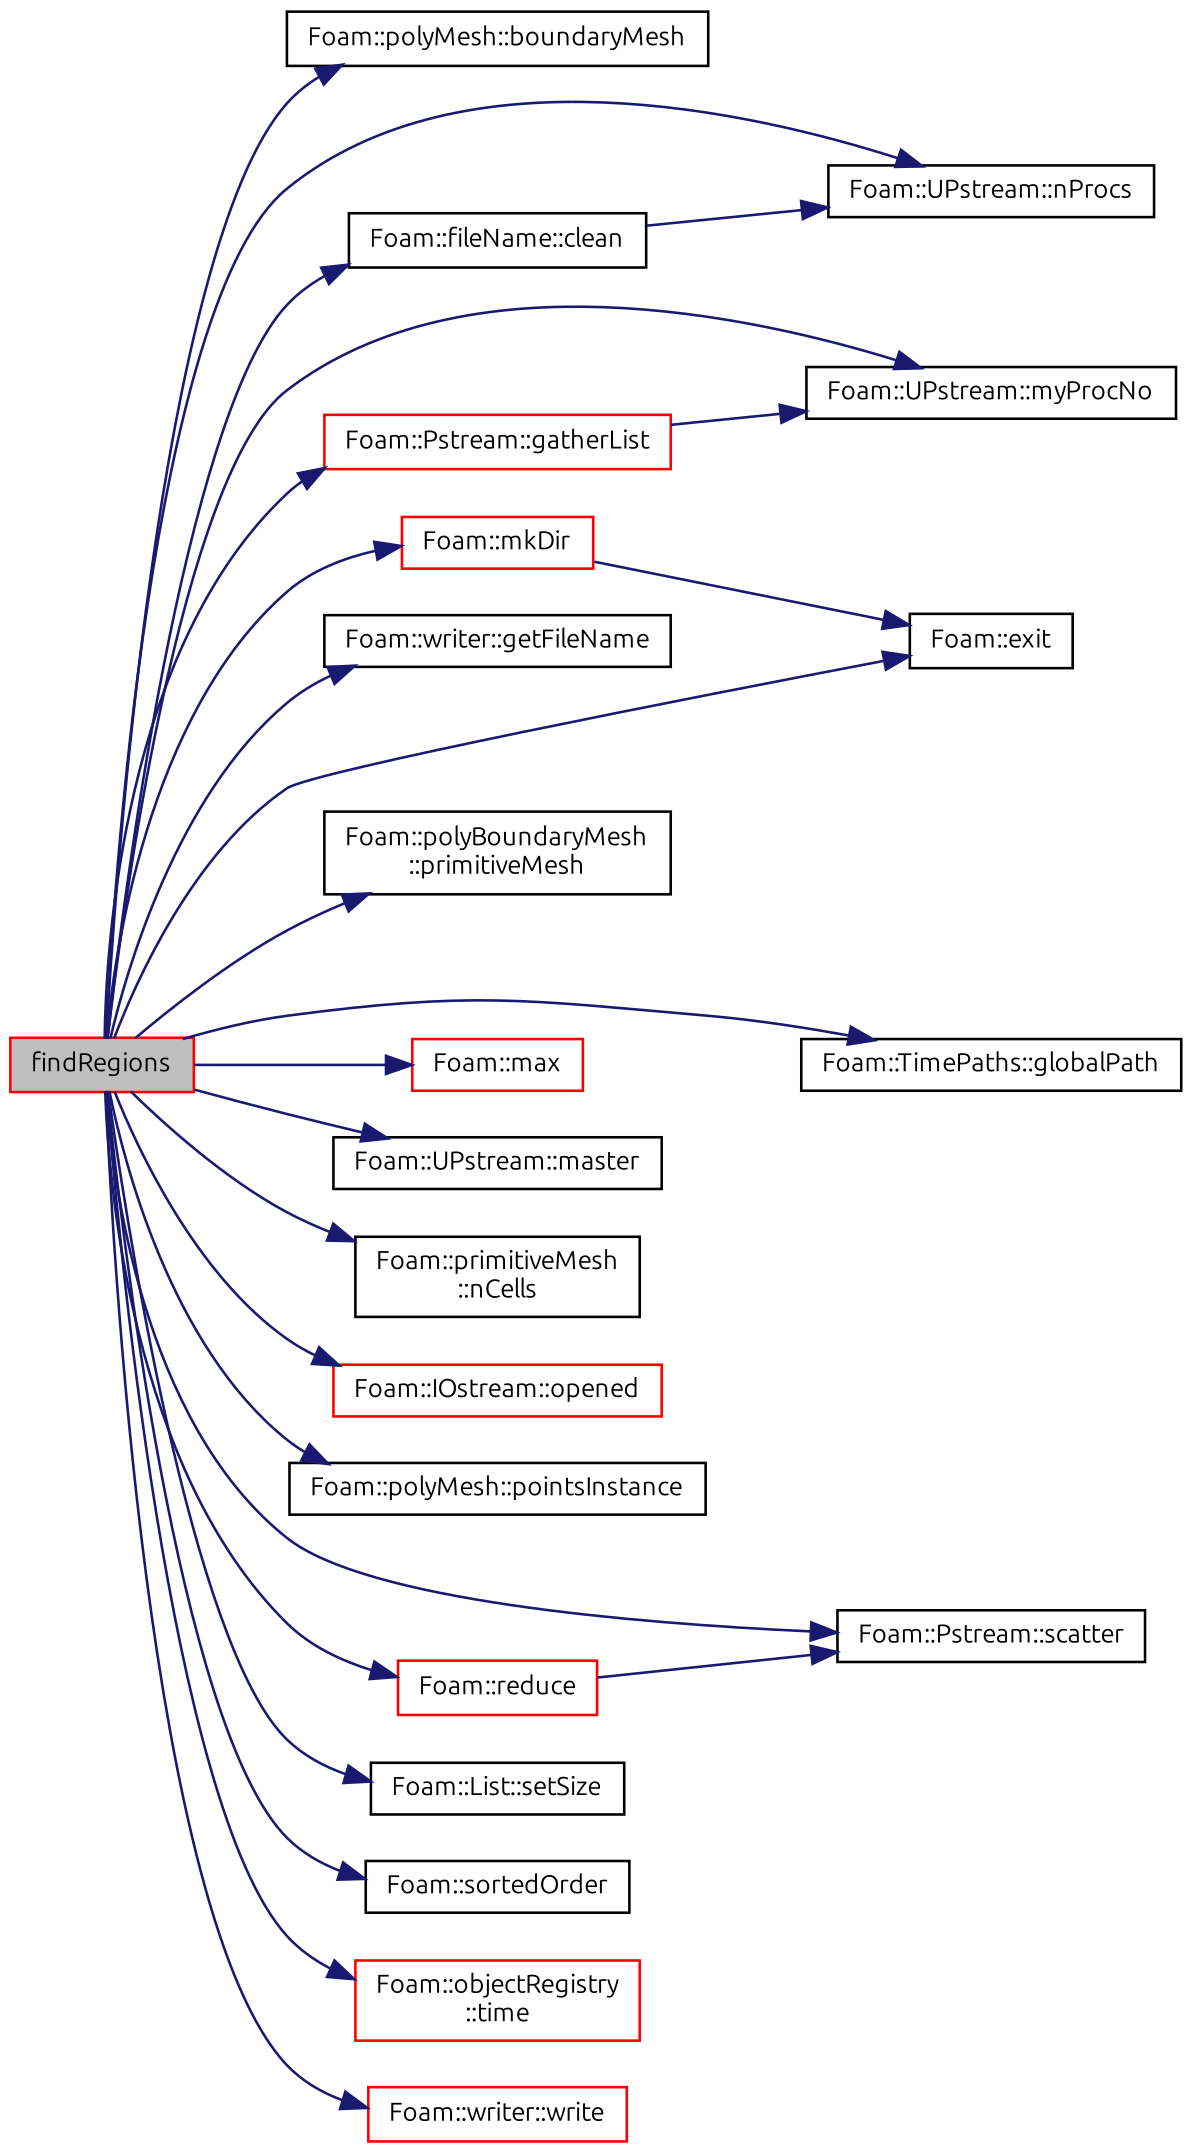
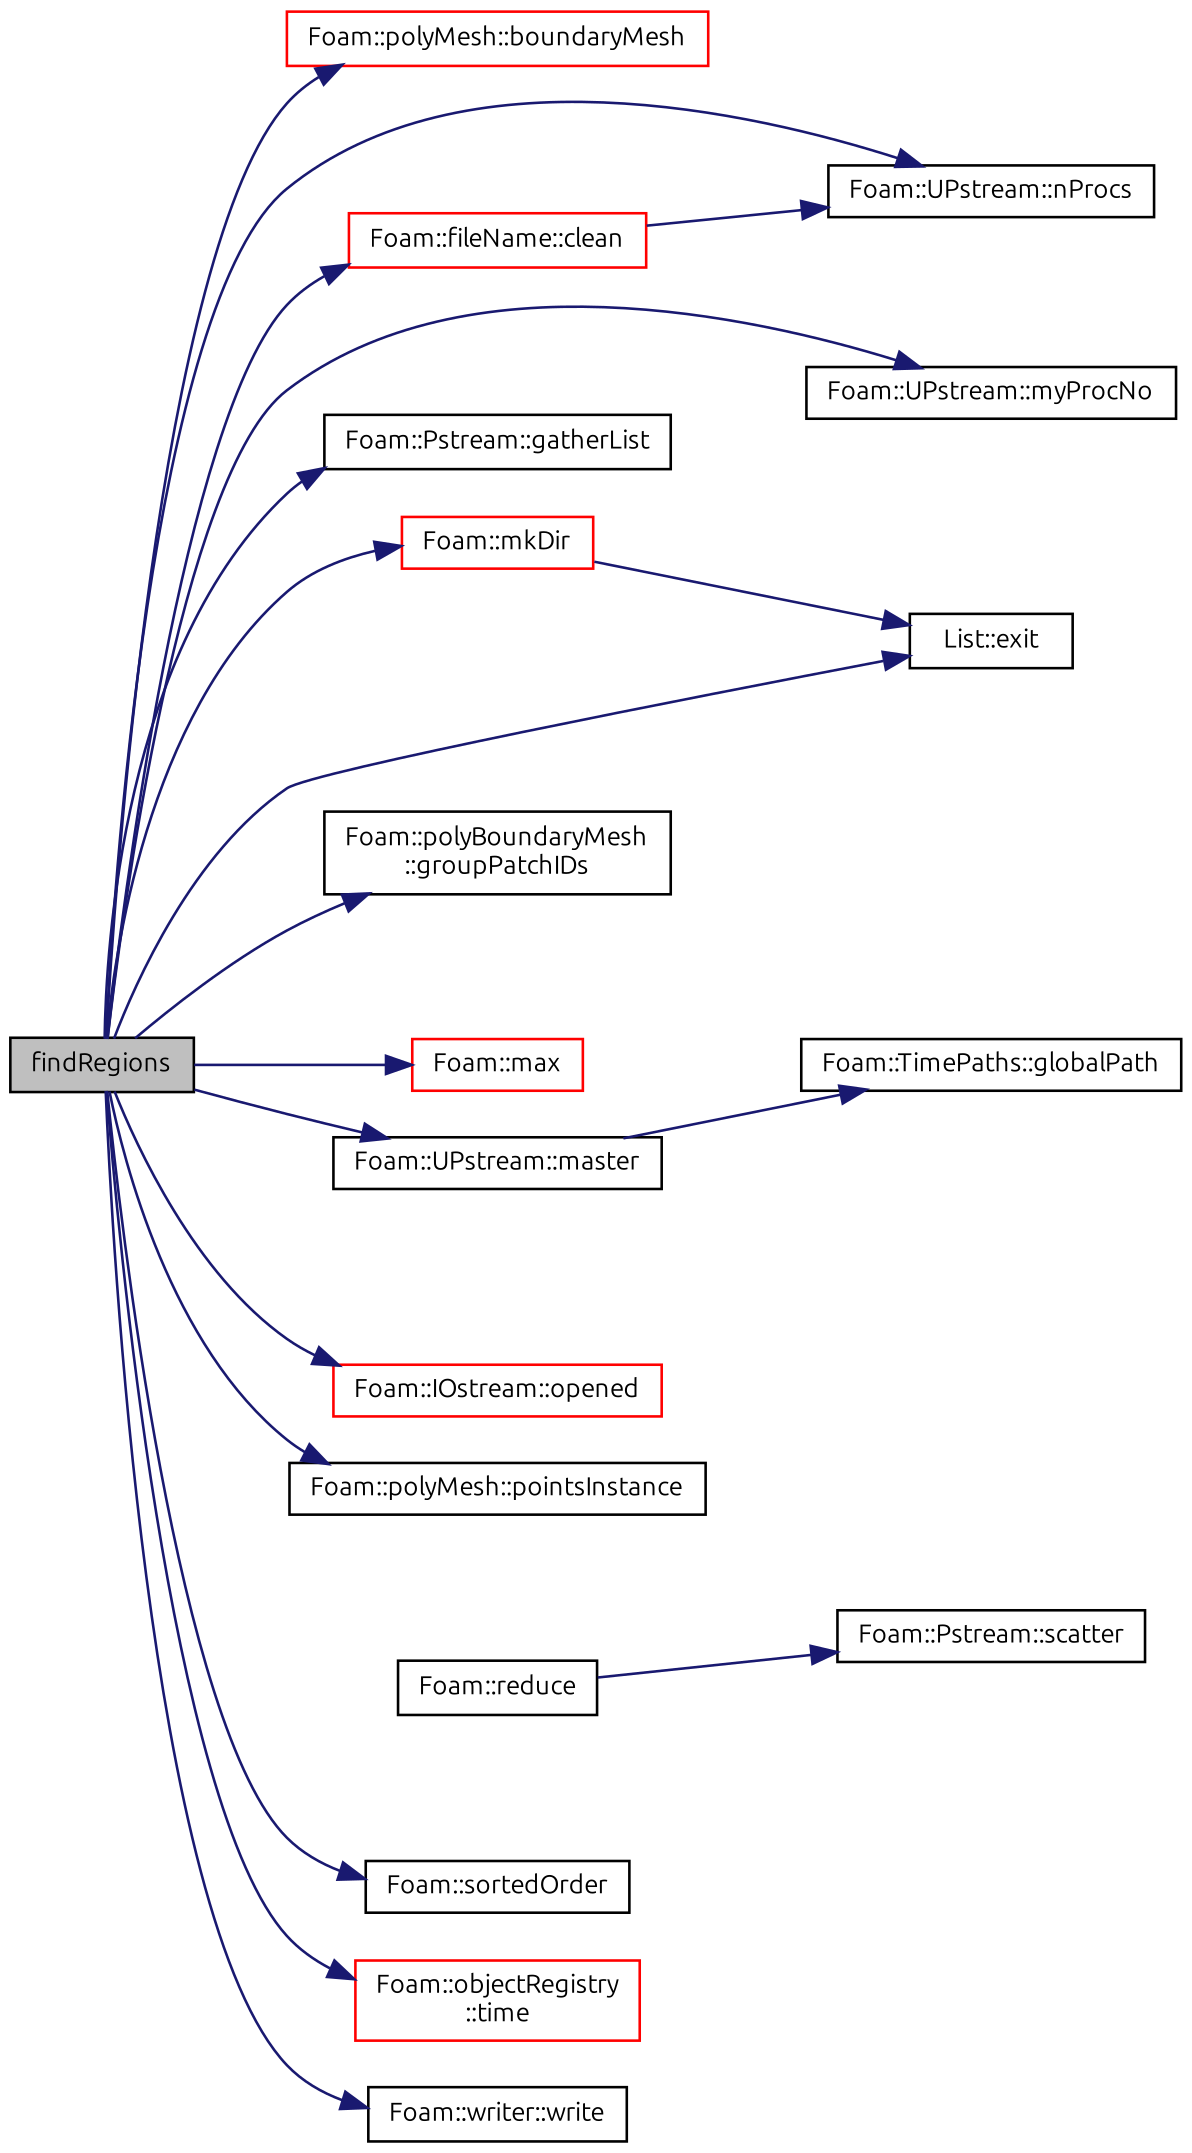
(498, 39) -> (498, 39)
(498, 240) -> (498, 240)
(726, 419) -> none
(498, 442) -> (498, 442)
(498, 641) -> none
(991, 641) -> (991, 641)
(498, 853) -> (498, 853)
(515, 1001) -> (732, 1117)
(102, 1065) -> (102, 1065)
(498, 1277) -> none
(207, 1512) -> none
(306, 1549) -> none
(498, 1688) -> (498, 1688)
(498, 1789) -> none
(498, 2114) -> (498, 2114)
